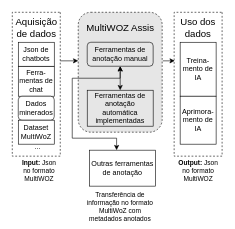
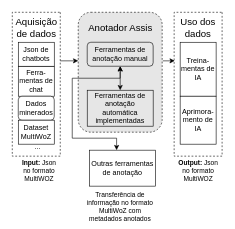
(121, 27) -> (121, 27)
(198, 69) -> (198, 69)
